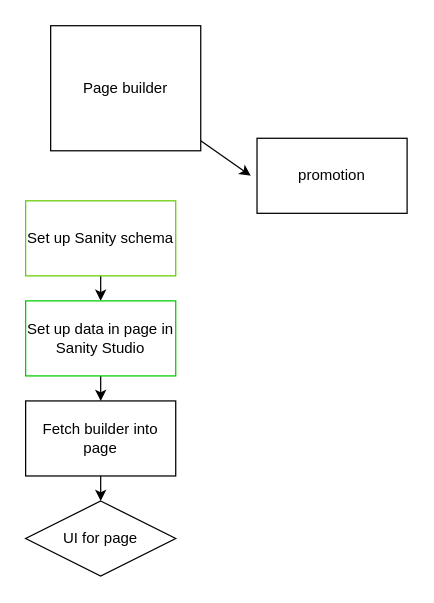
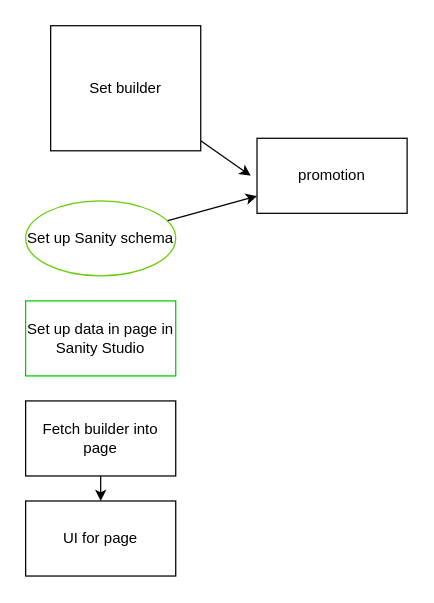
(126, 88) -> (126, 88)
(101, 238) -> (101, 238)
(101, 284) -> (208, 209)
(101, 384) -> none
(101, 538) -> (101, 538)
